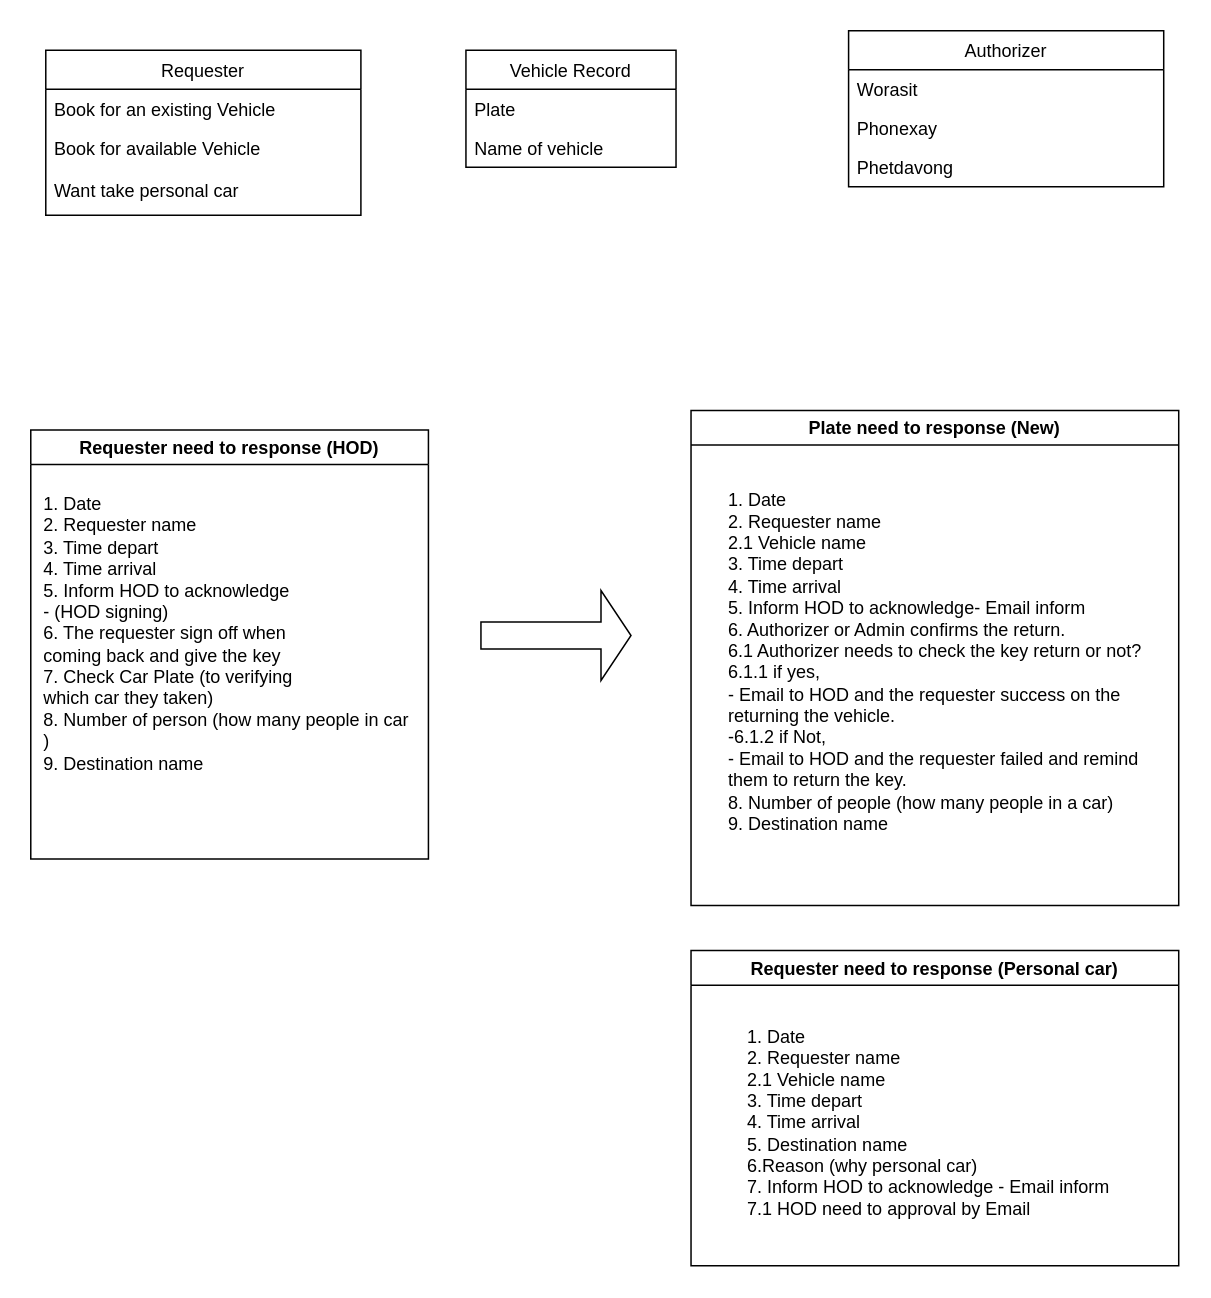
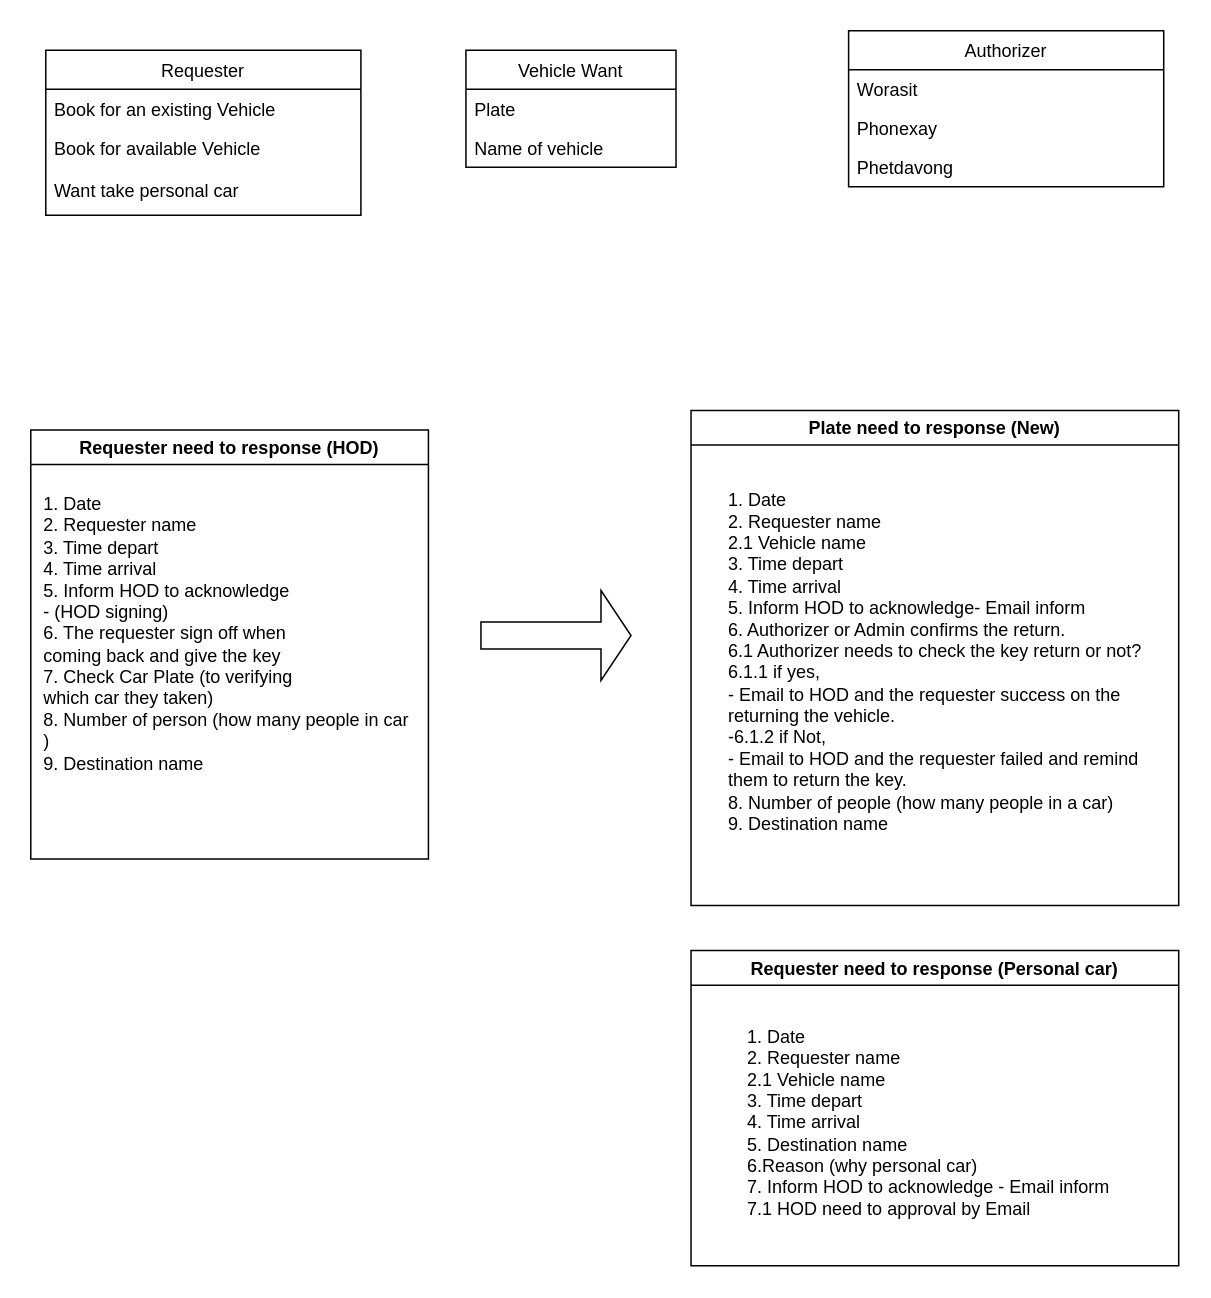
(570, 71) -> (570, 71)
